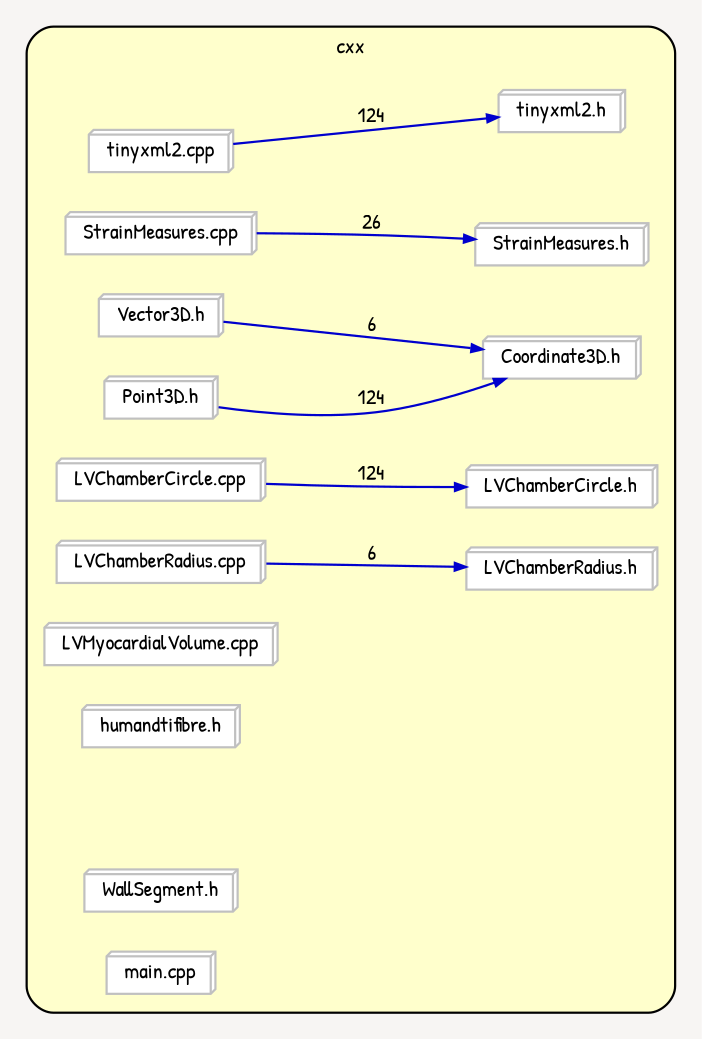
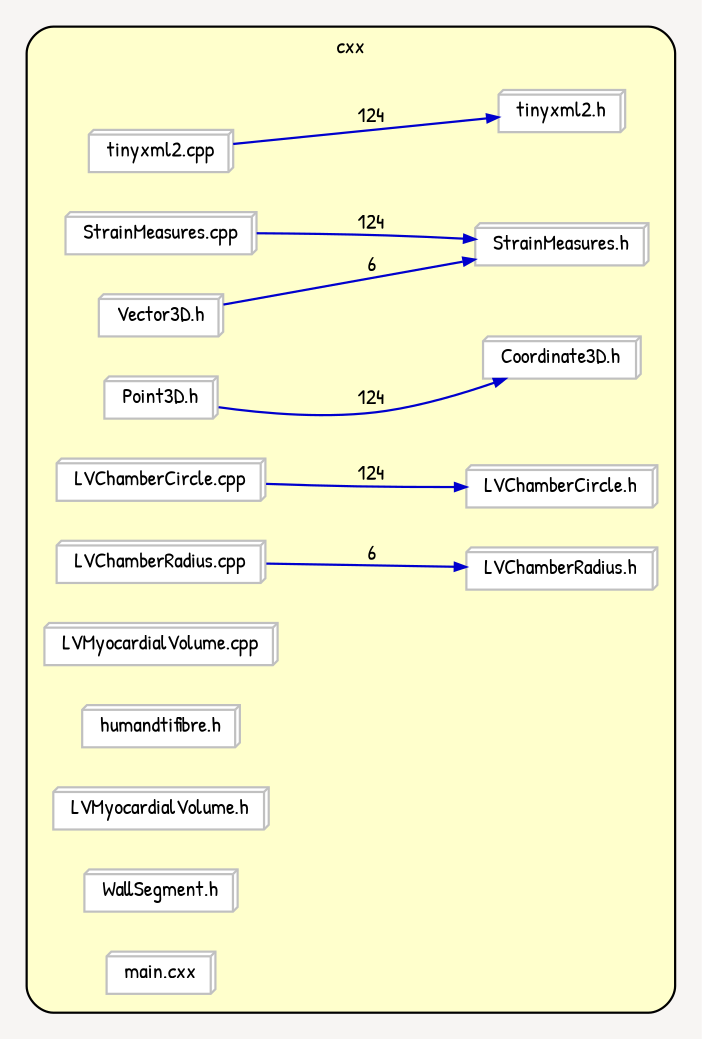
(372, 223) -> (372, 223)
(347, 335) -> (343, 283)
none -> (161, 808)
(161, 973) -> (161, 973)
